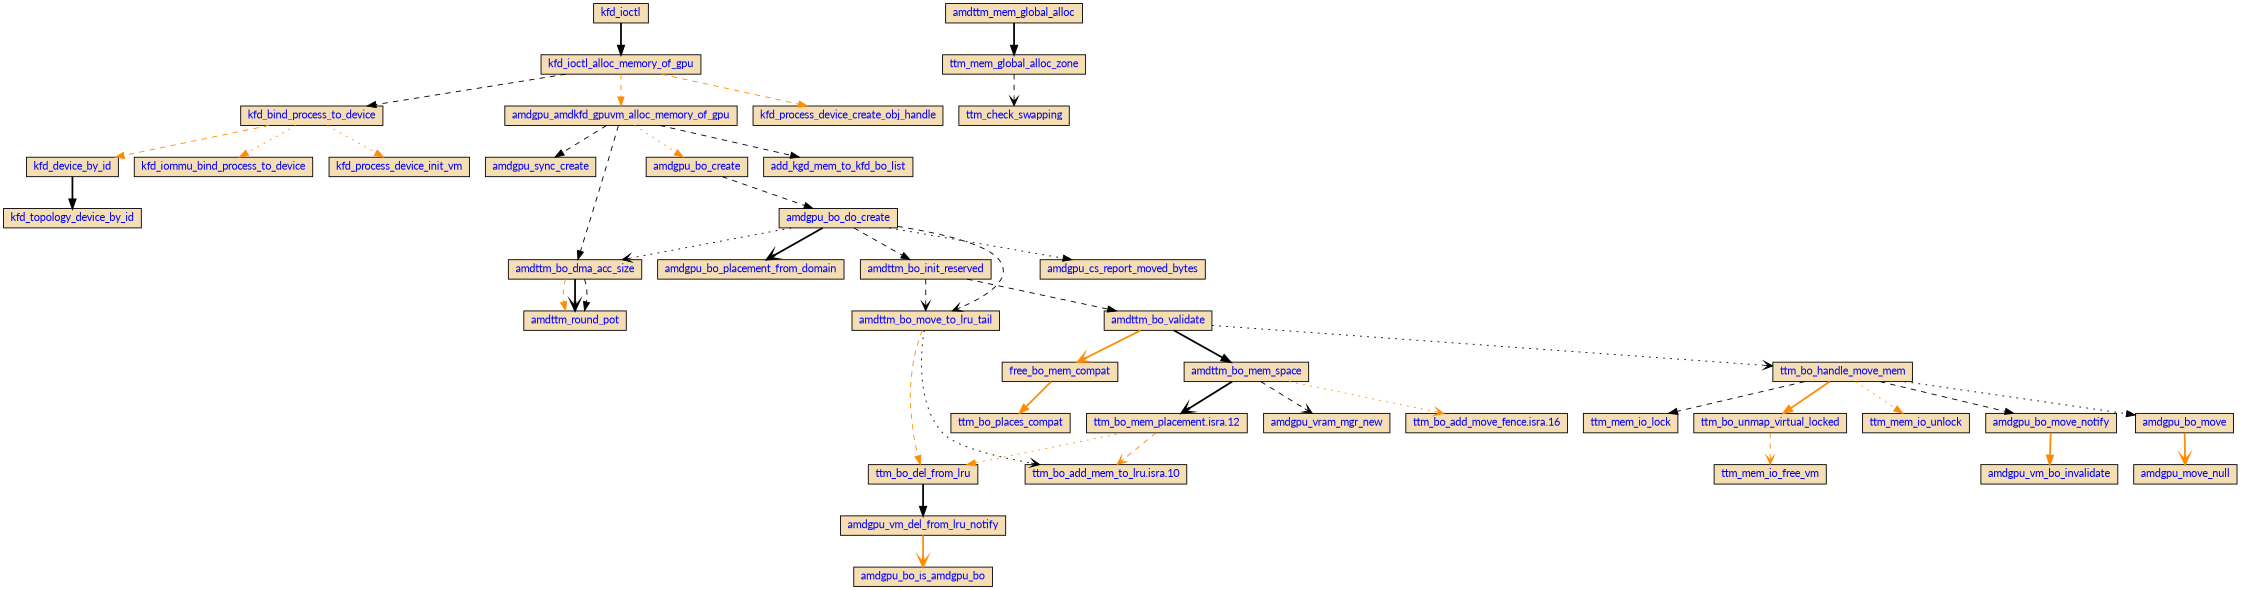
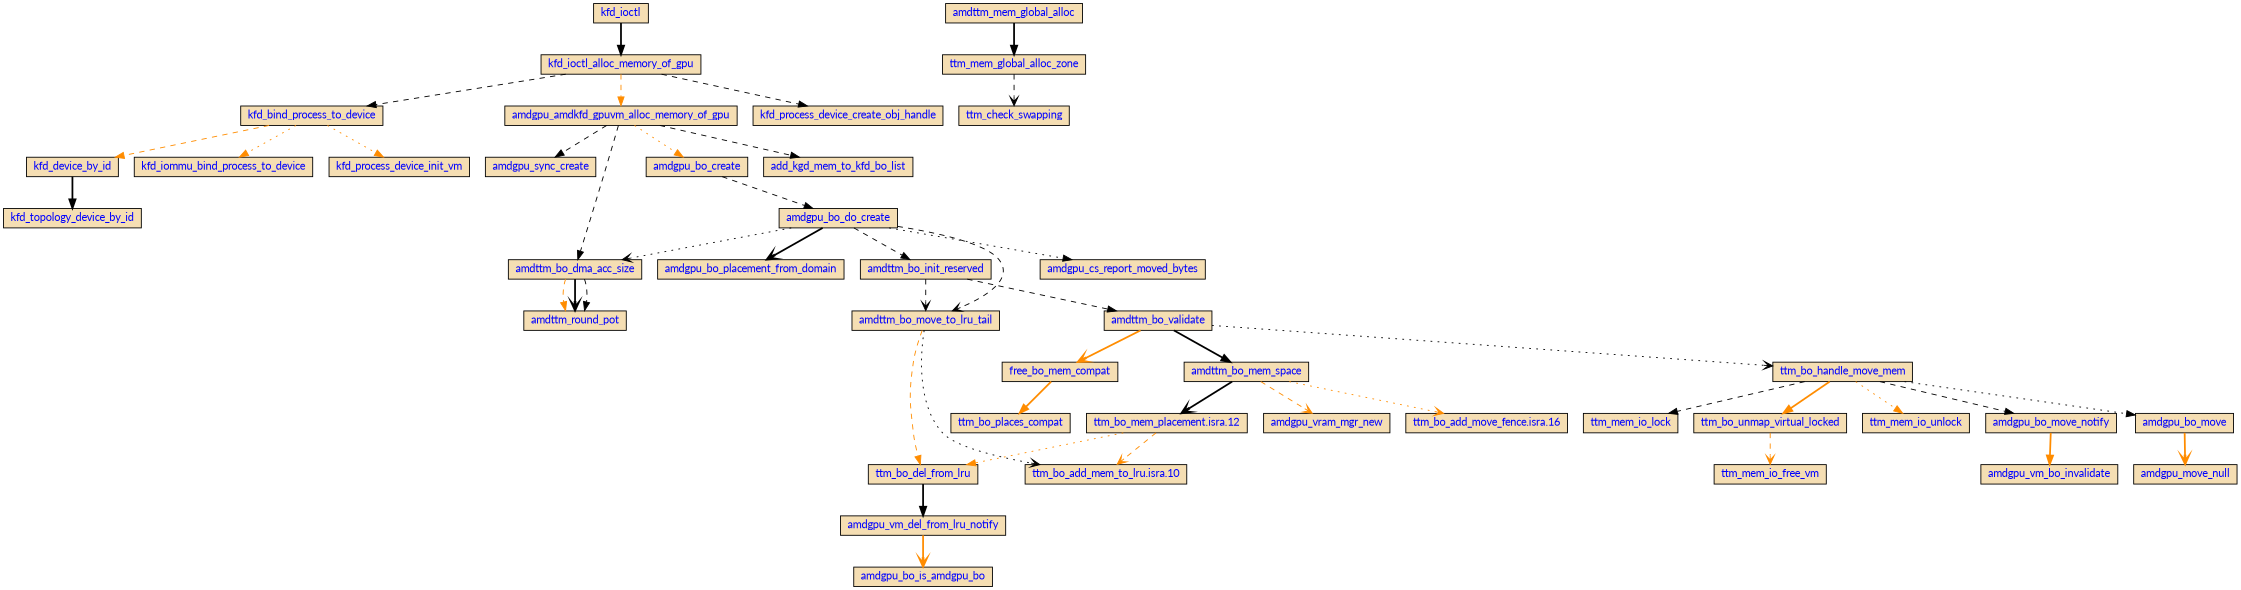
(730, 89) -> (730, 89)
(1283, 395) -> (1283, 395)
